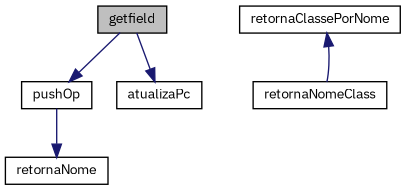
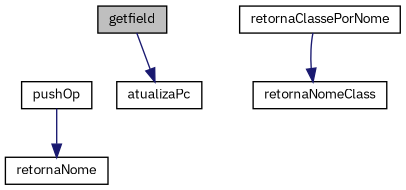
(100, 52) -> none
(329, 64) -> (311, 51)
